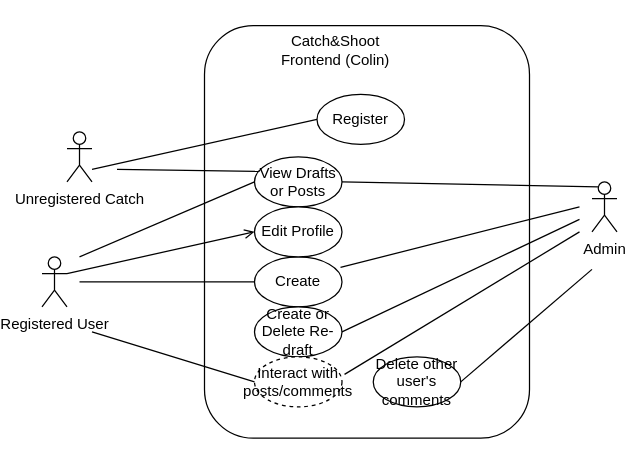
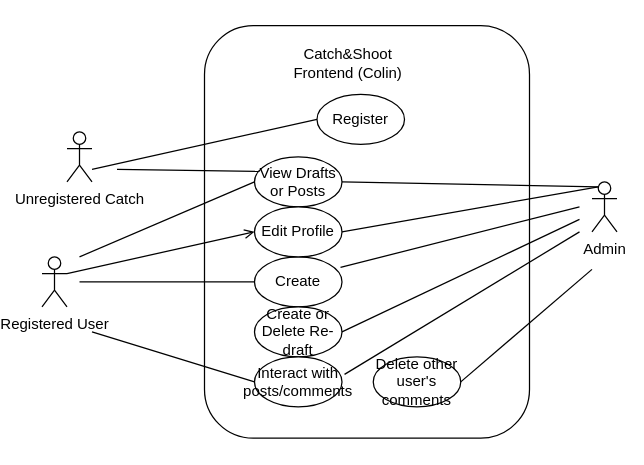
(336, 51) -> (348, 63)
none -> (468, 210)
(298, 382) -> (298, 382)
